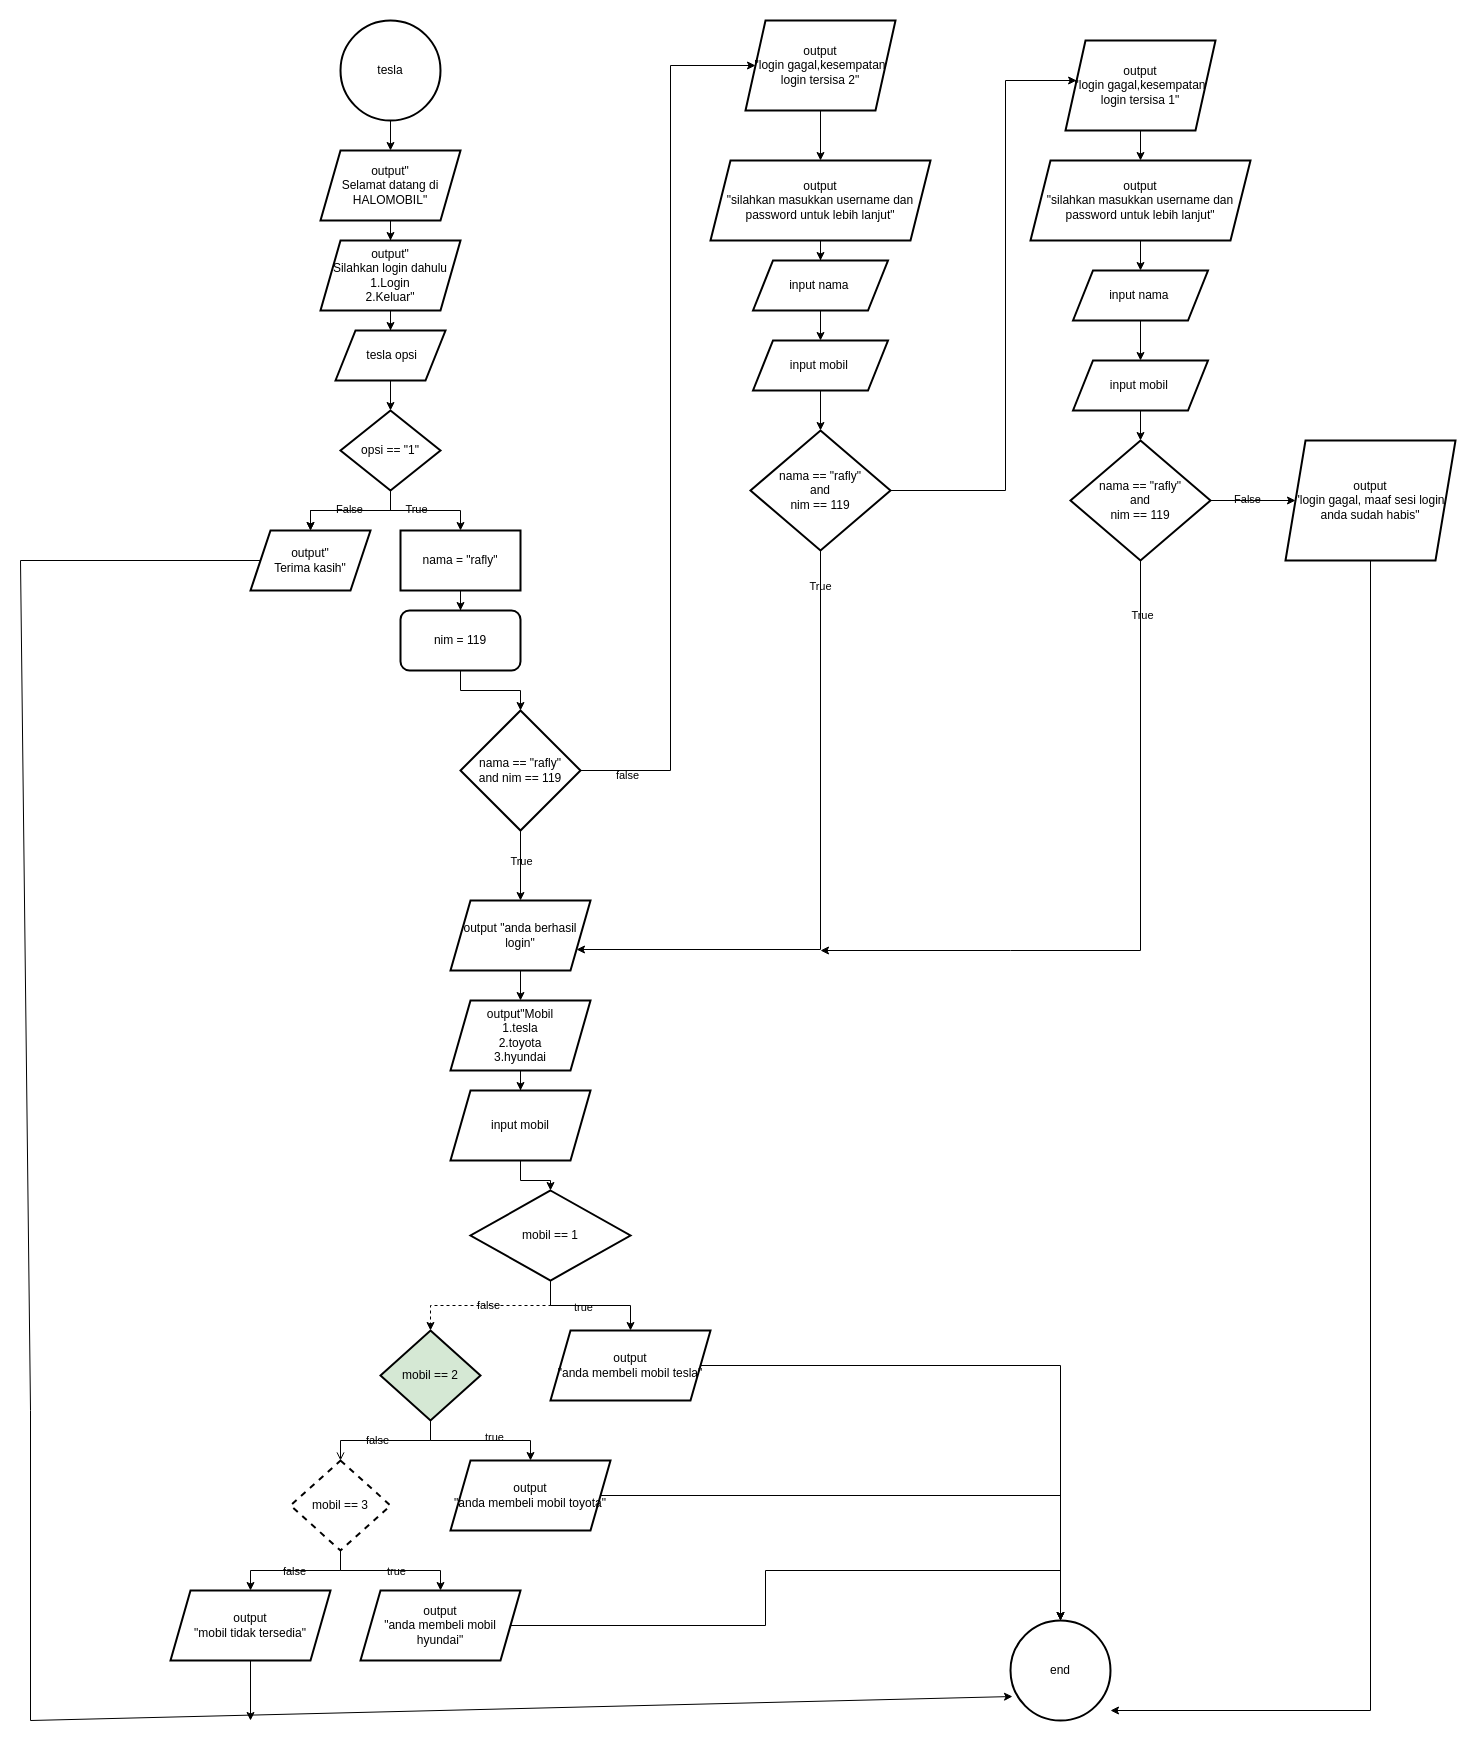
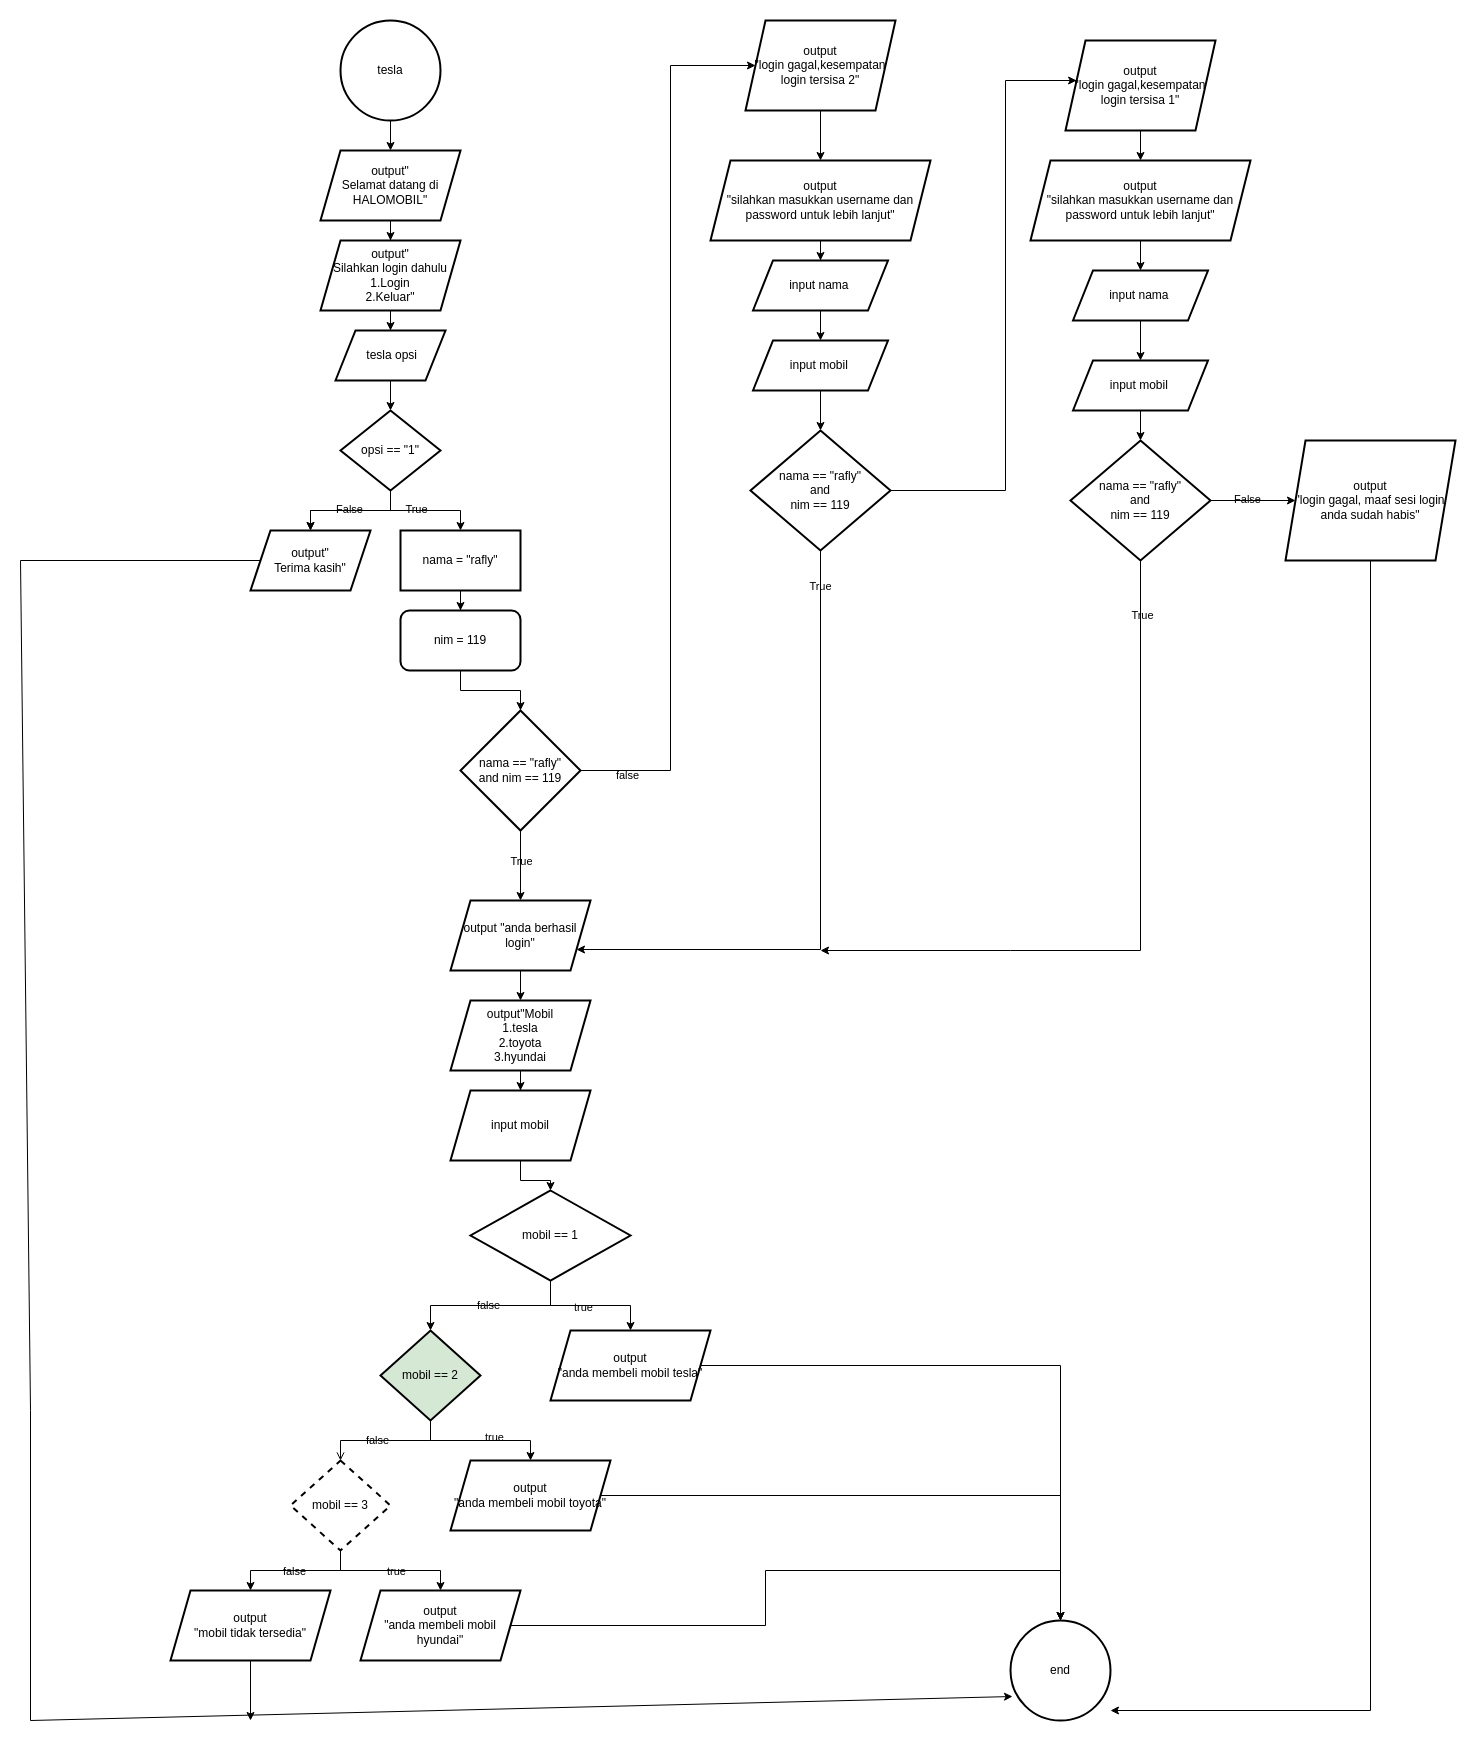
(481, 1306) -> (481, 1306)
